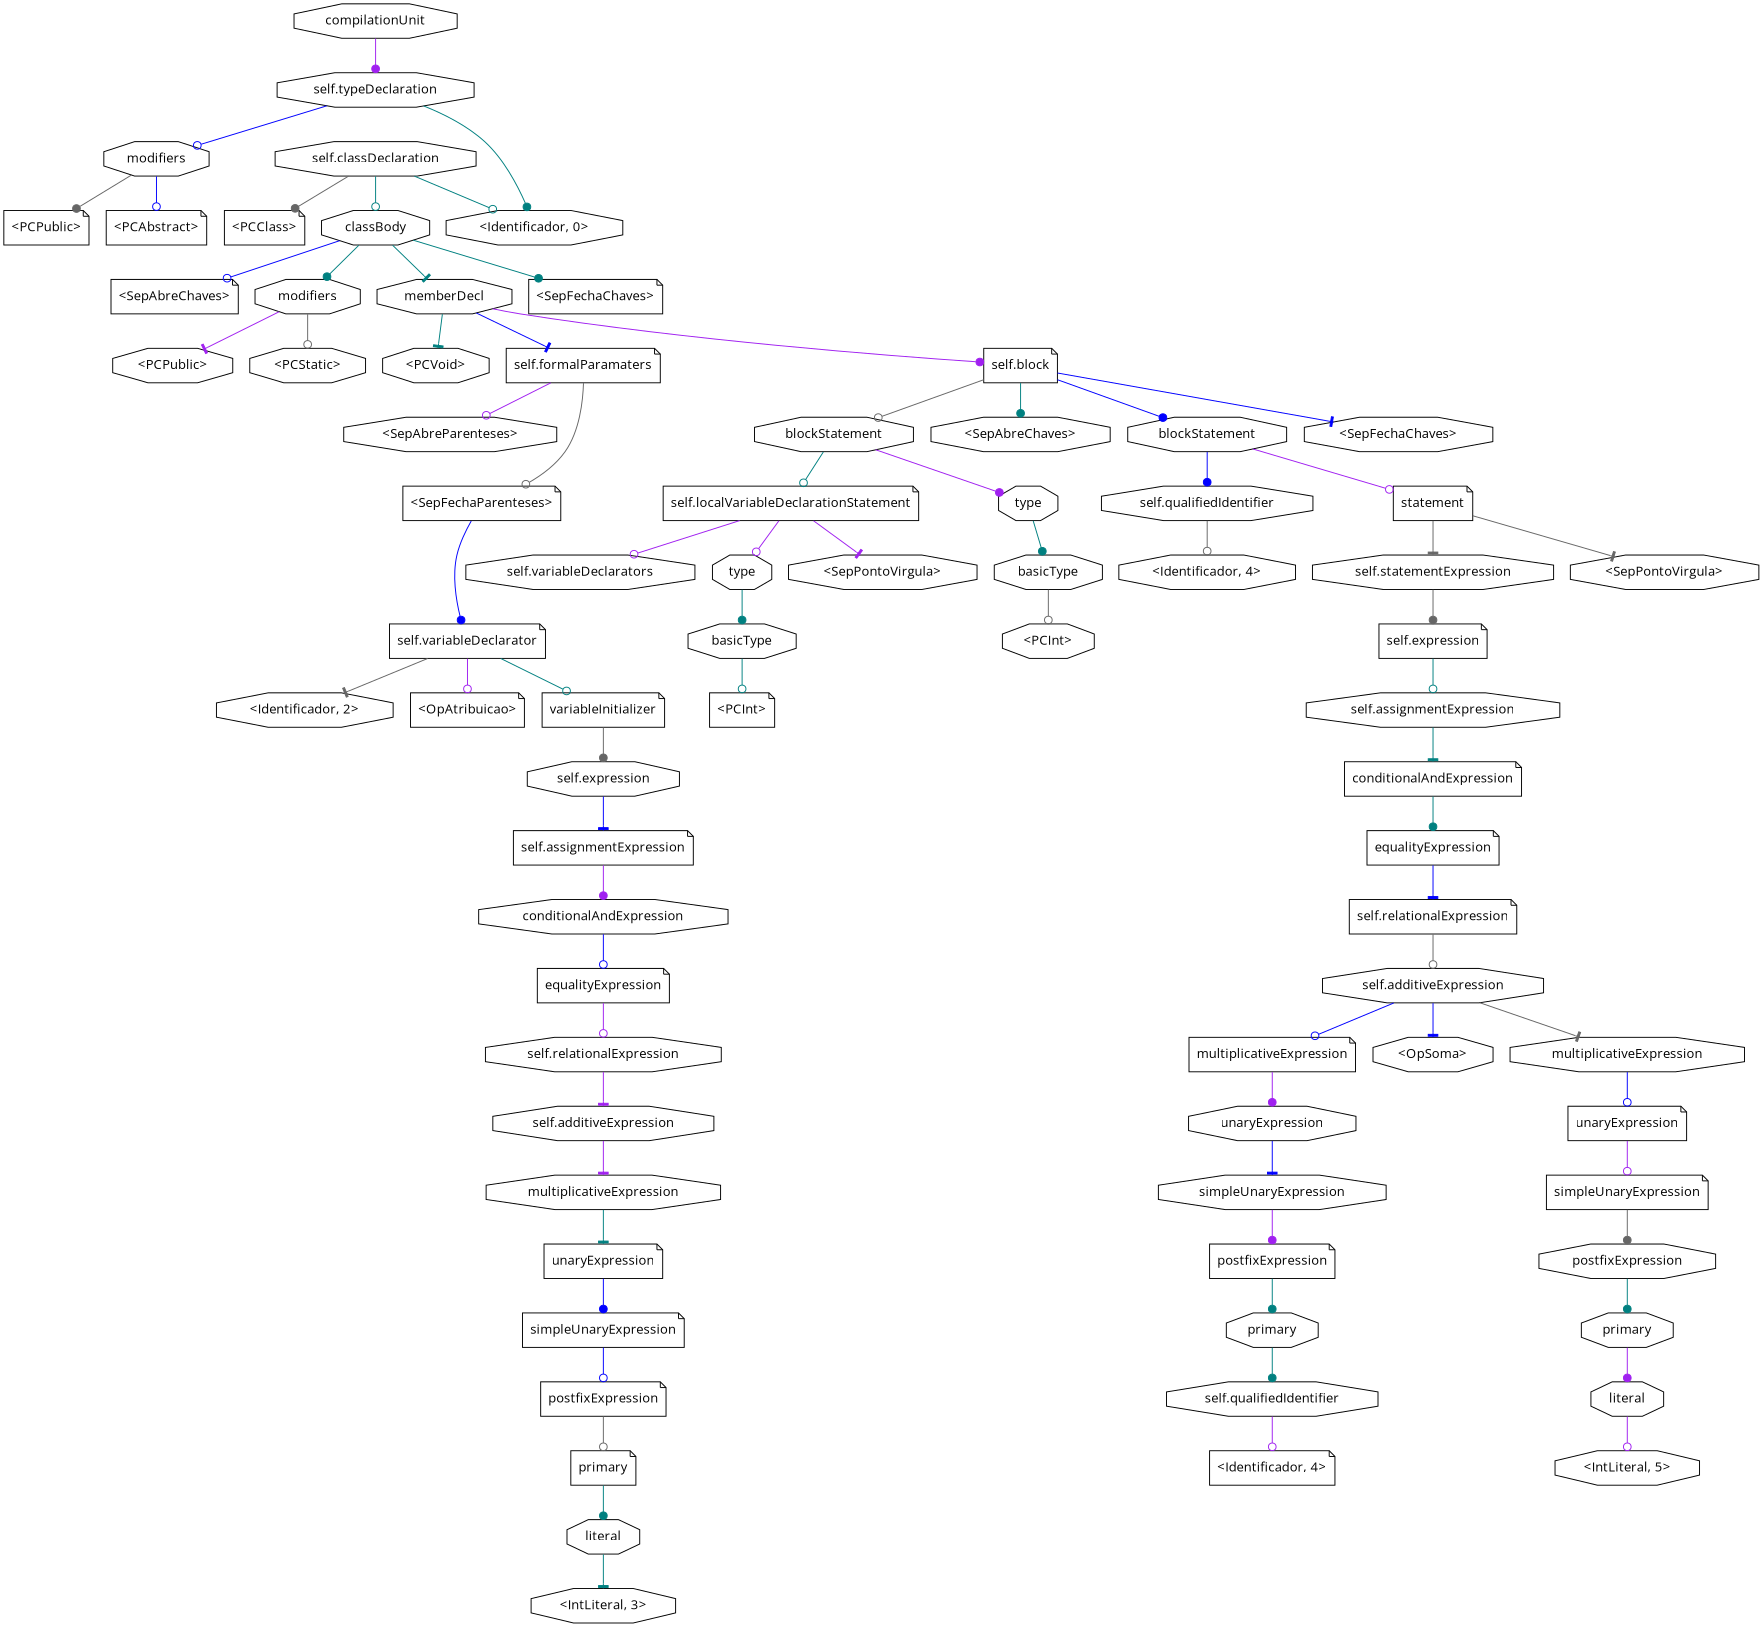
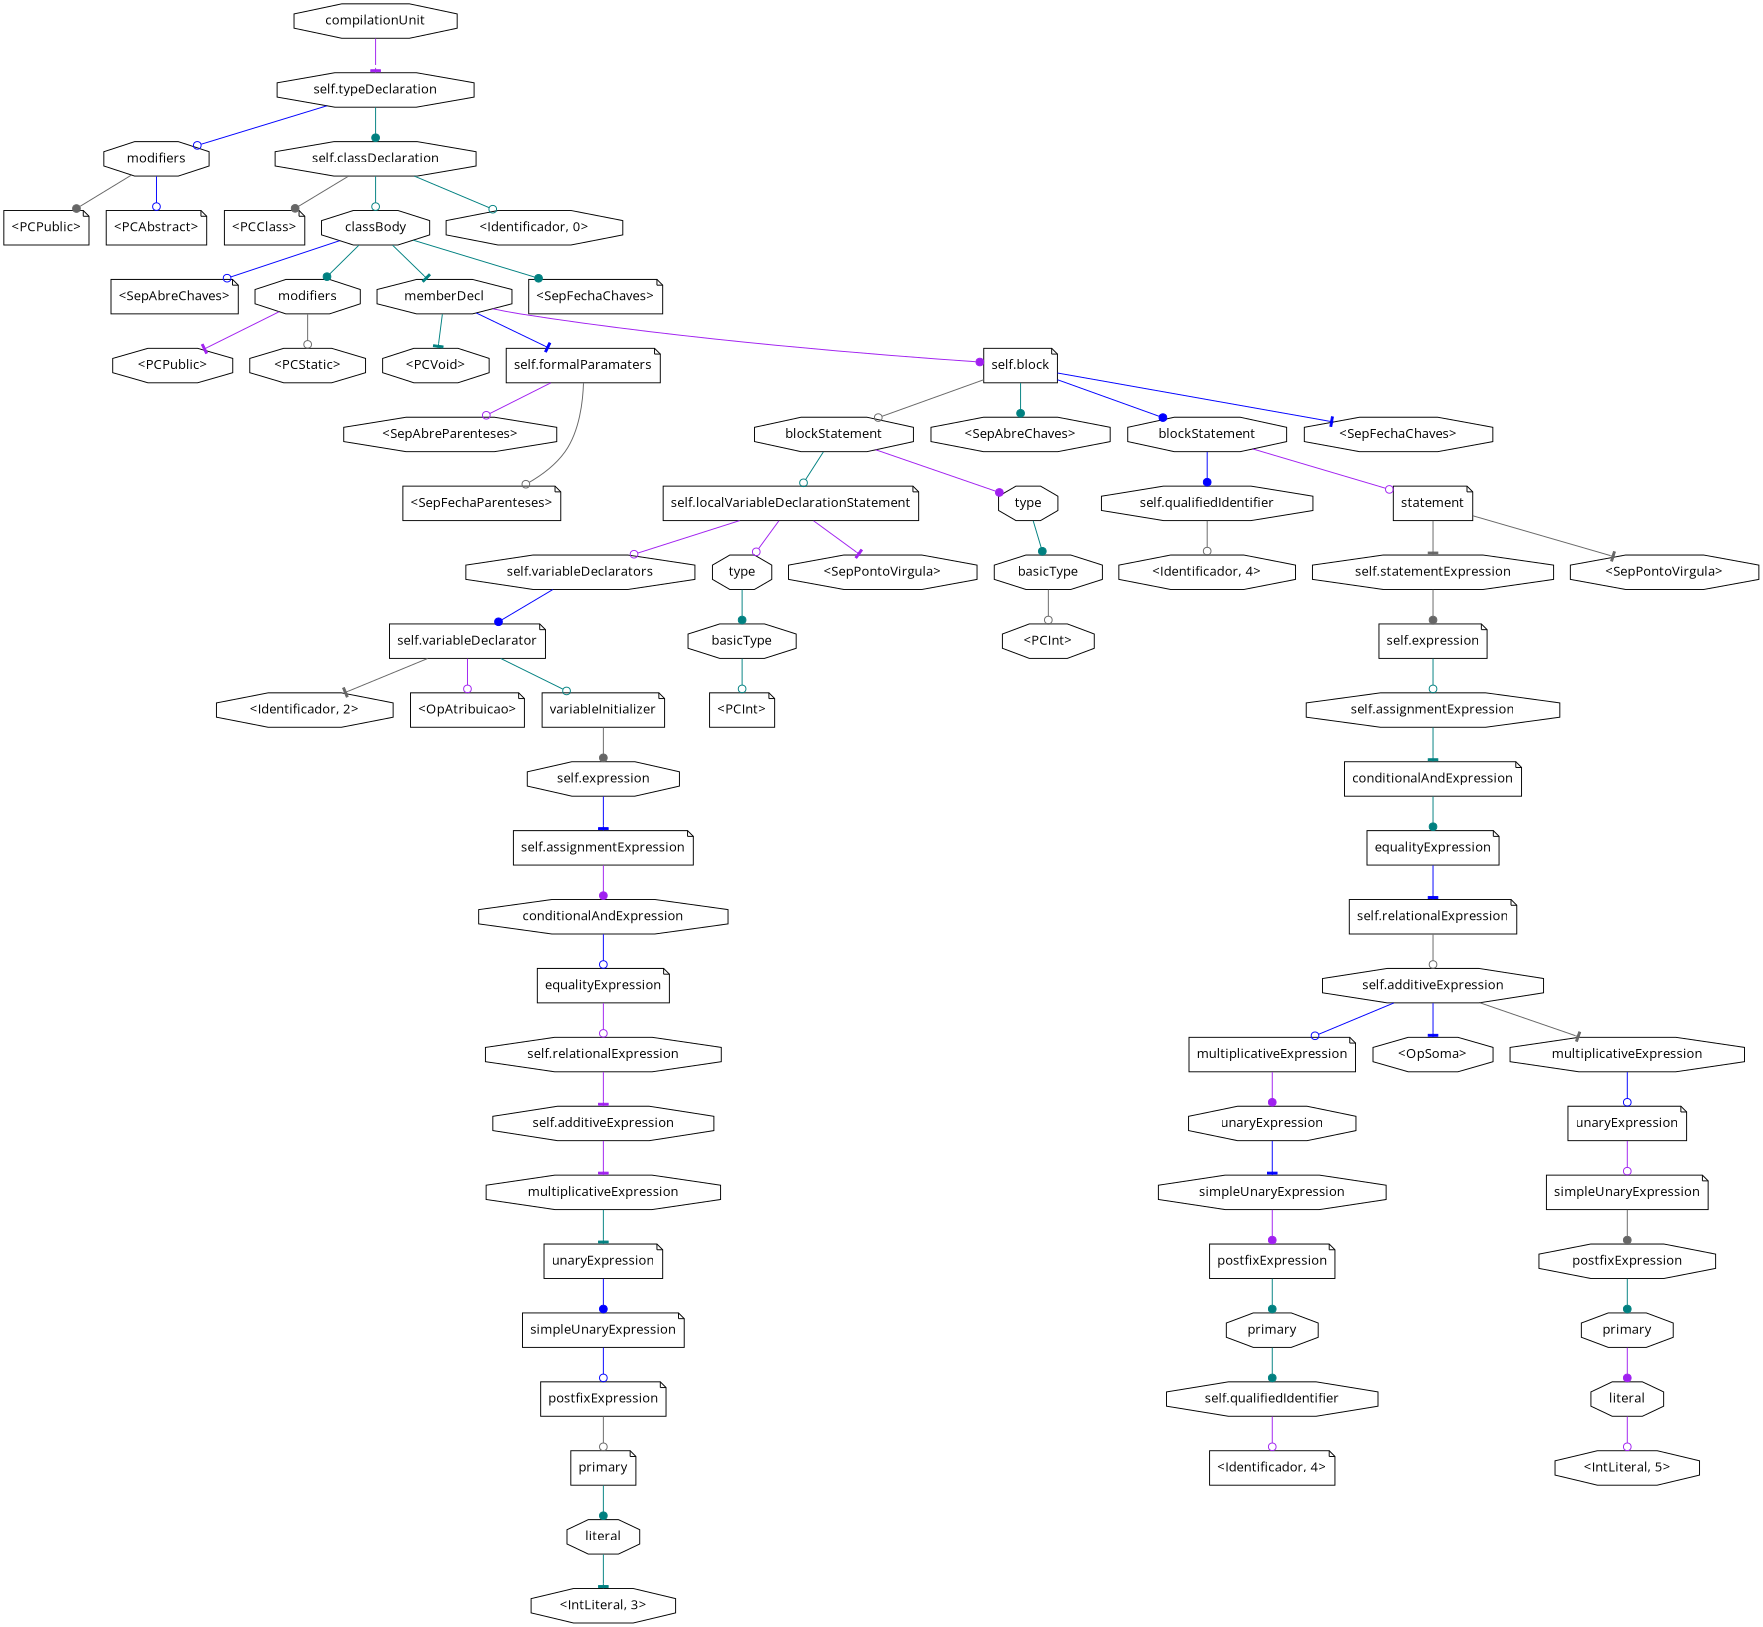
(376, 52) -> (376, 52)
(486, 143) -> (376, 121)
(455, 567) -> (527, 605)
